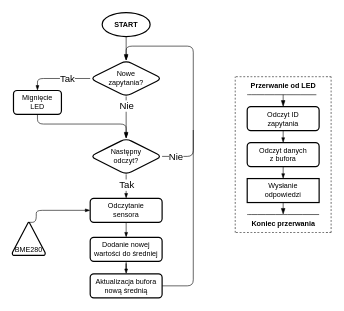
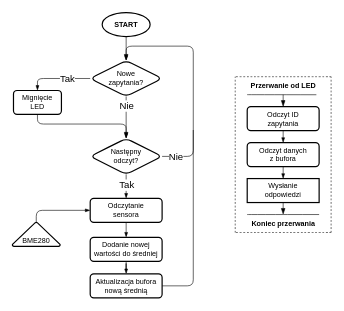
(29, 239) -> (36, 234)
